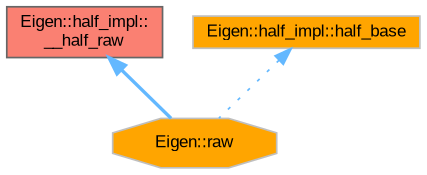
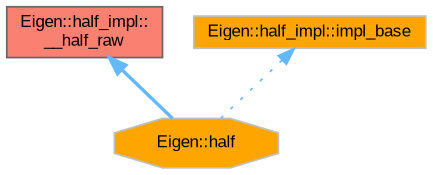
(306, 32) -> (310, 32)
(195, 143) -> (196, 143)
